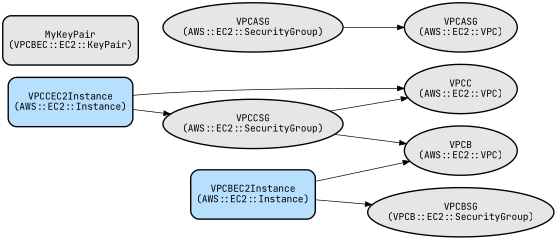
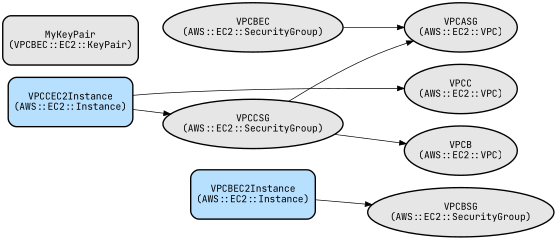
(253, 27) -> (253, 27)
(366, 105) -> (346, 69)
(359, 172) -> none
(461, 212) -> (461, 212)
